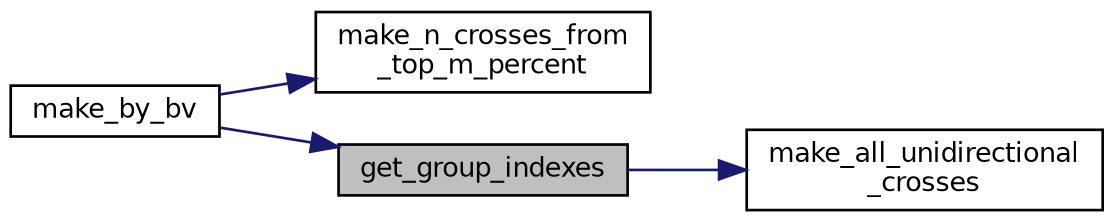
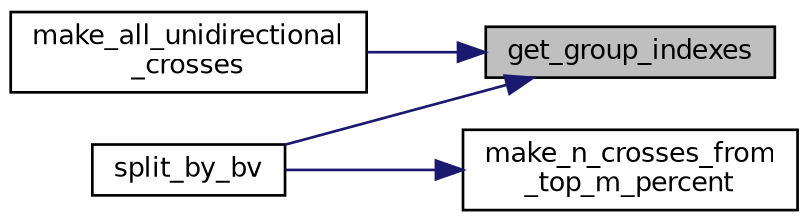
(115, 111) -> (189, 170)
(673, 170) -> (413, 52)
